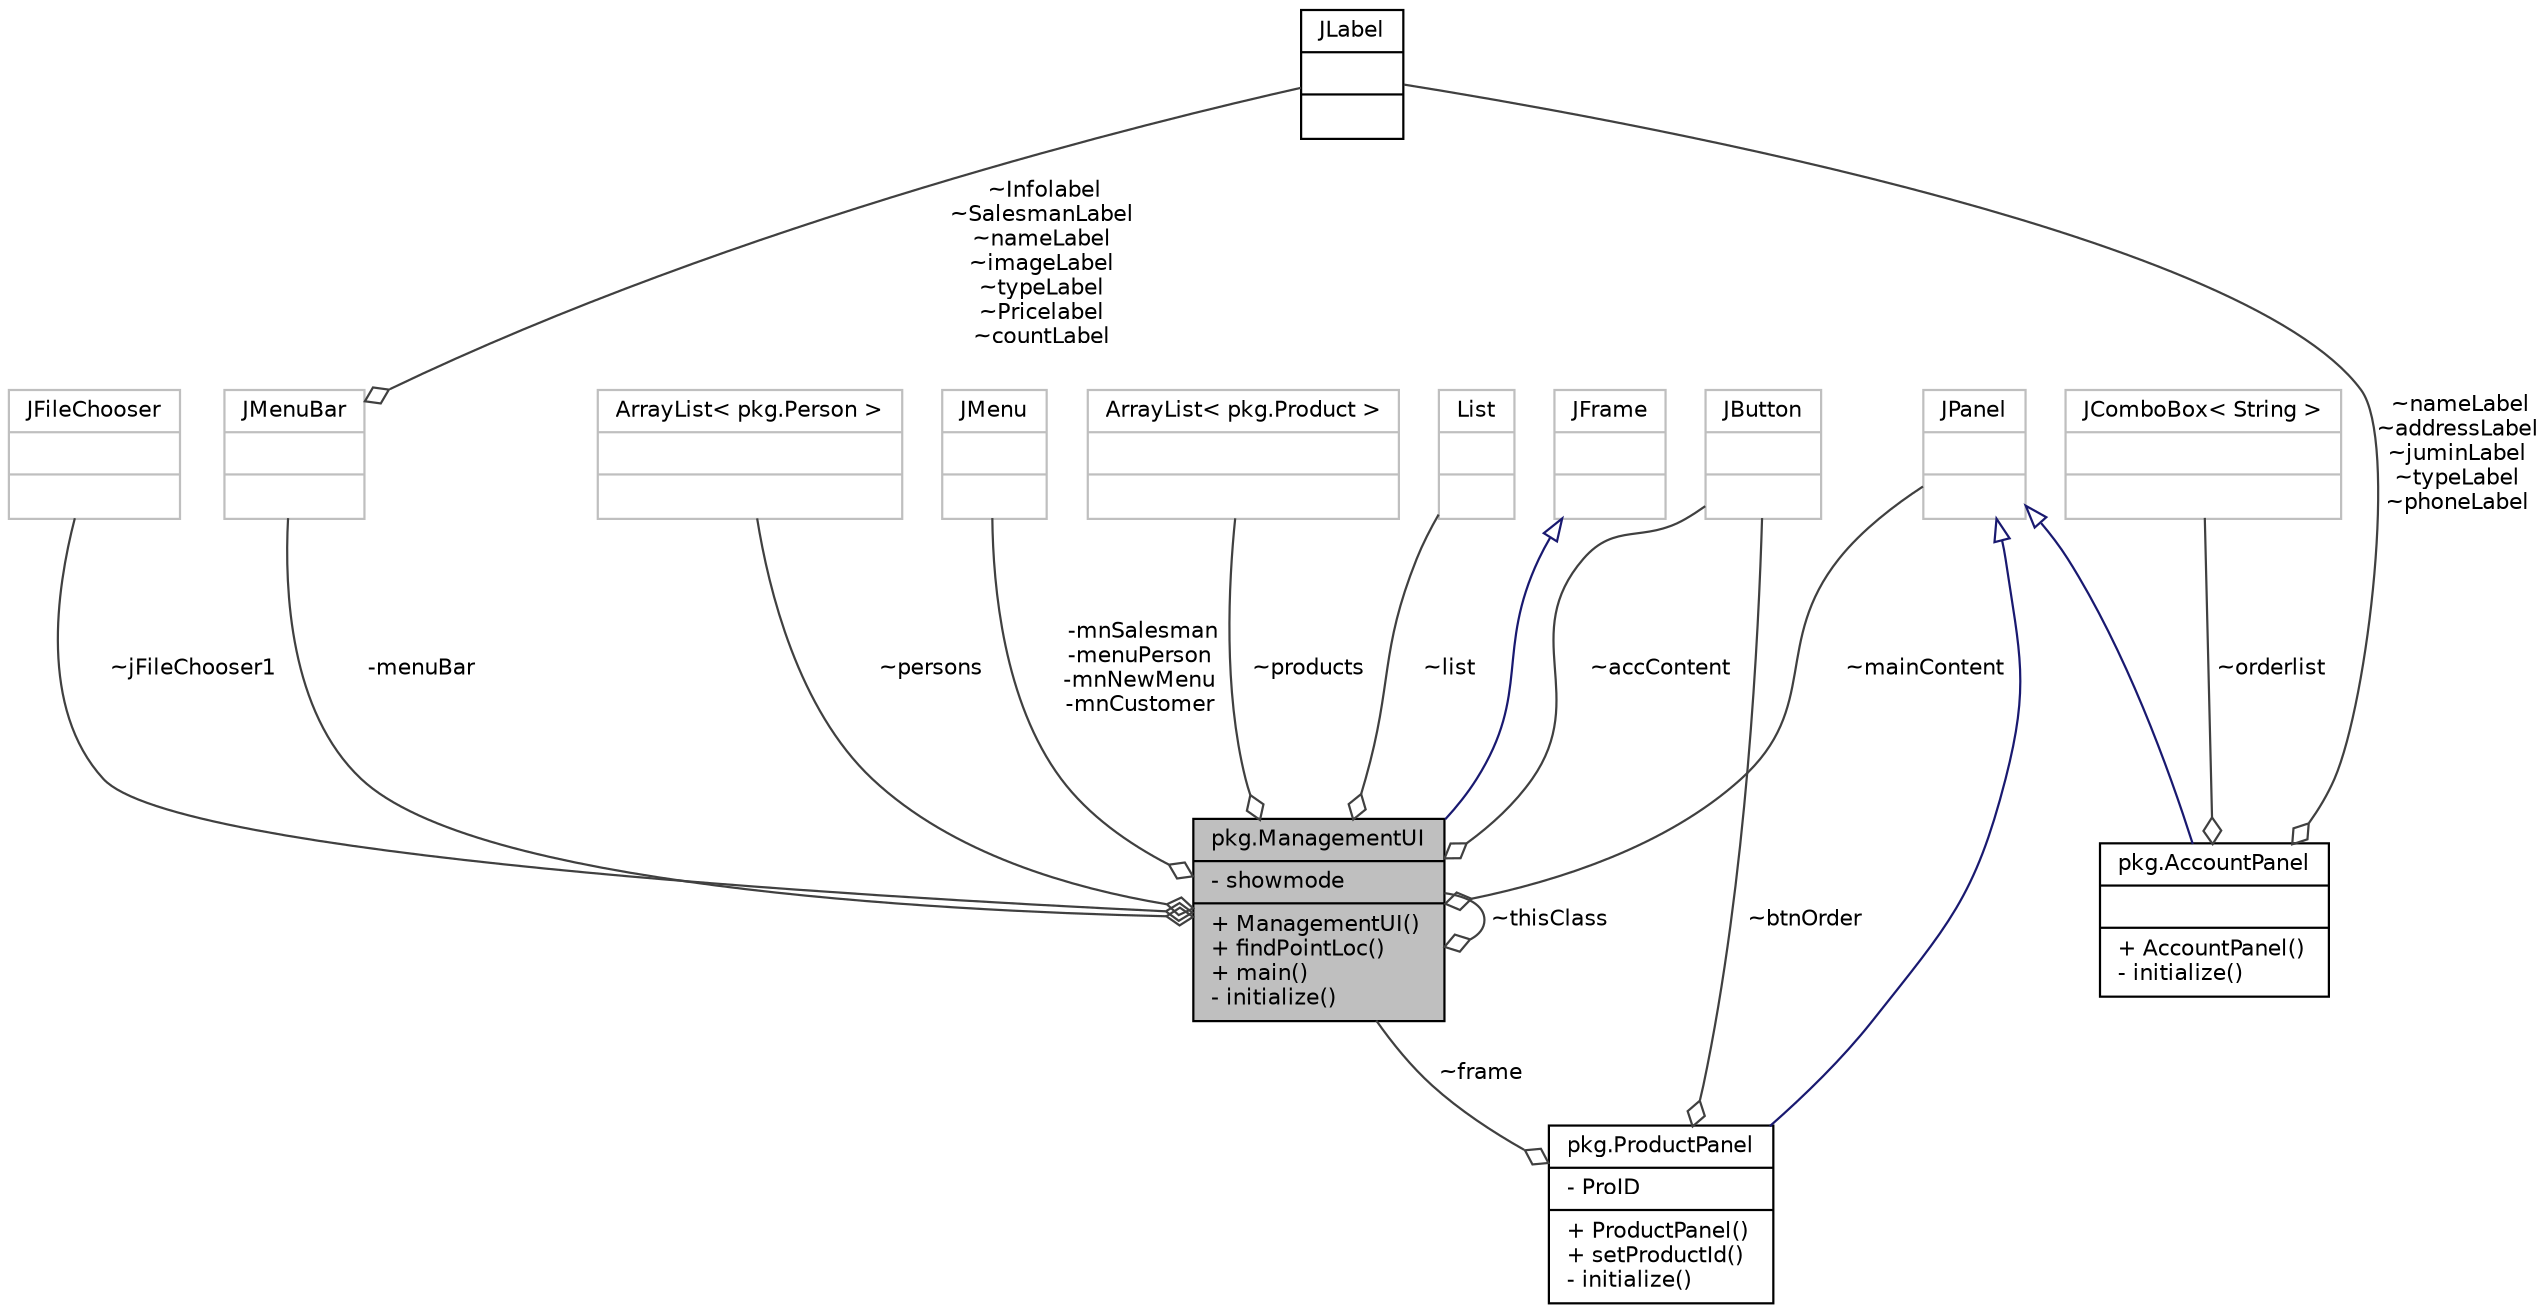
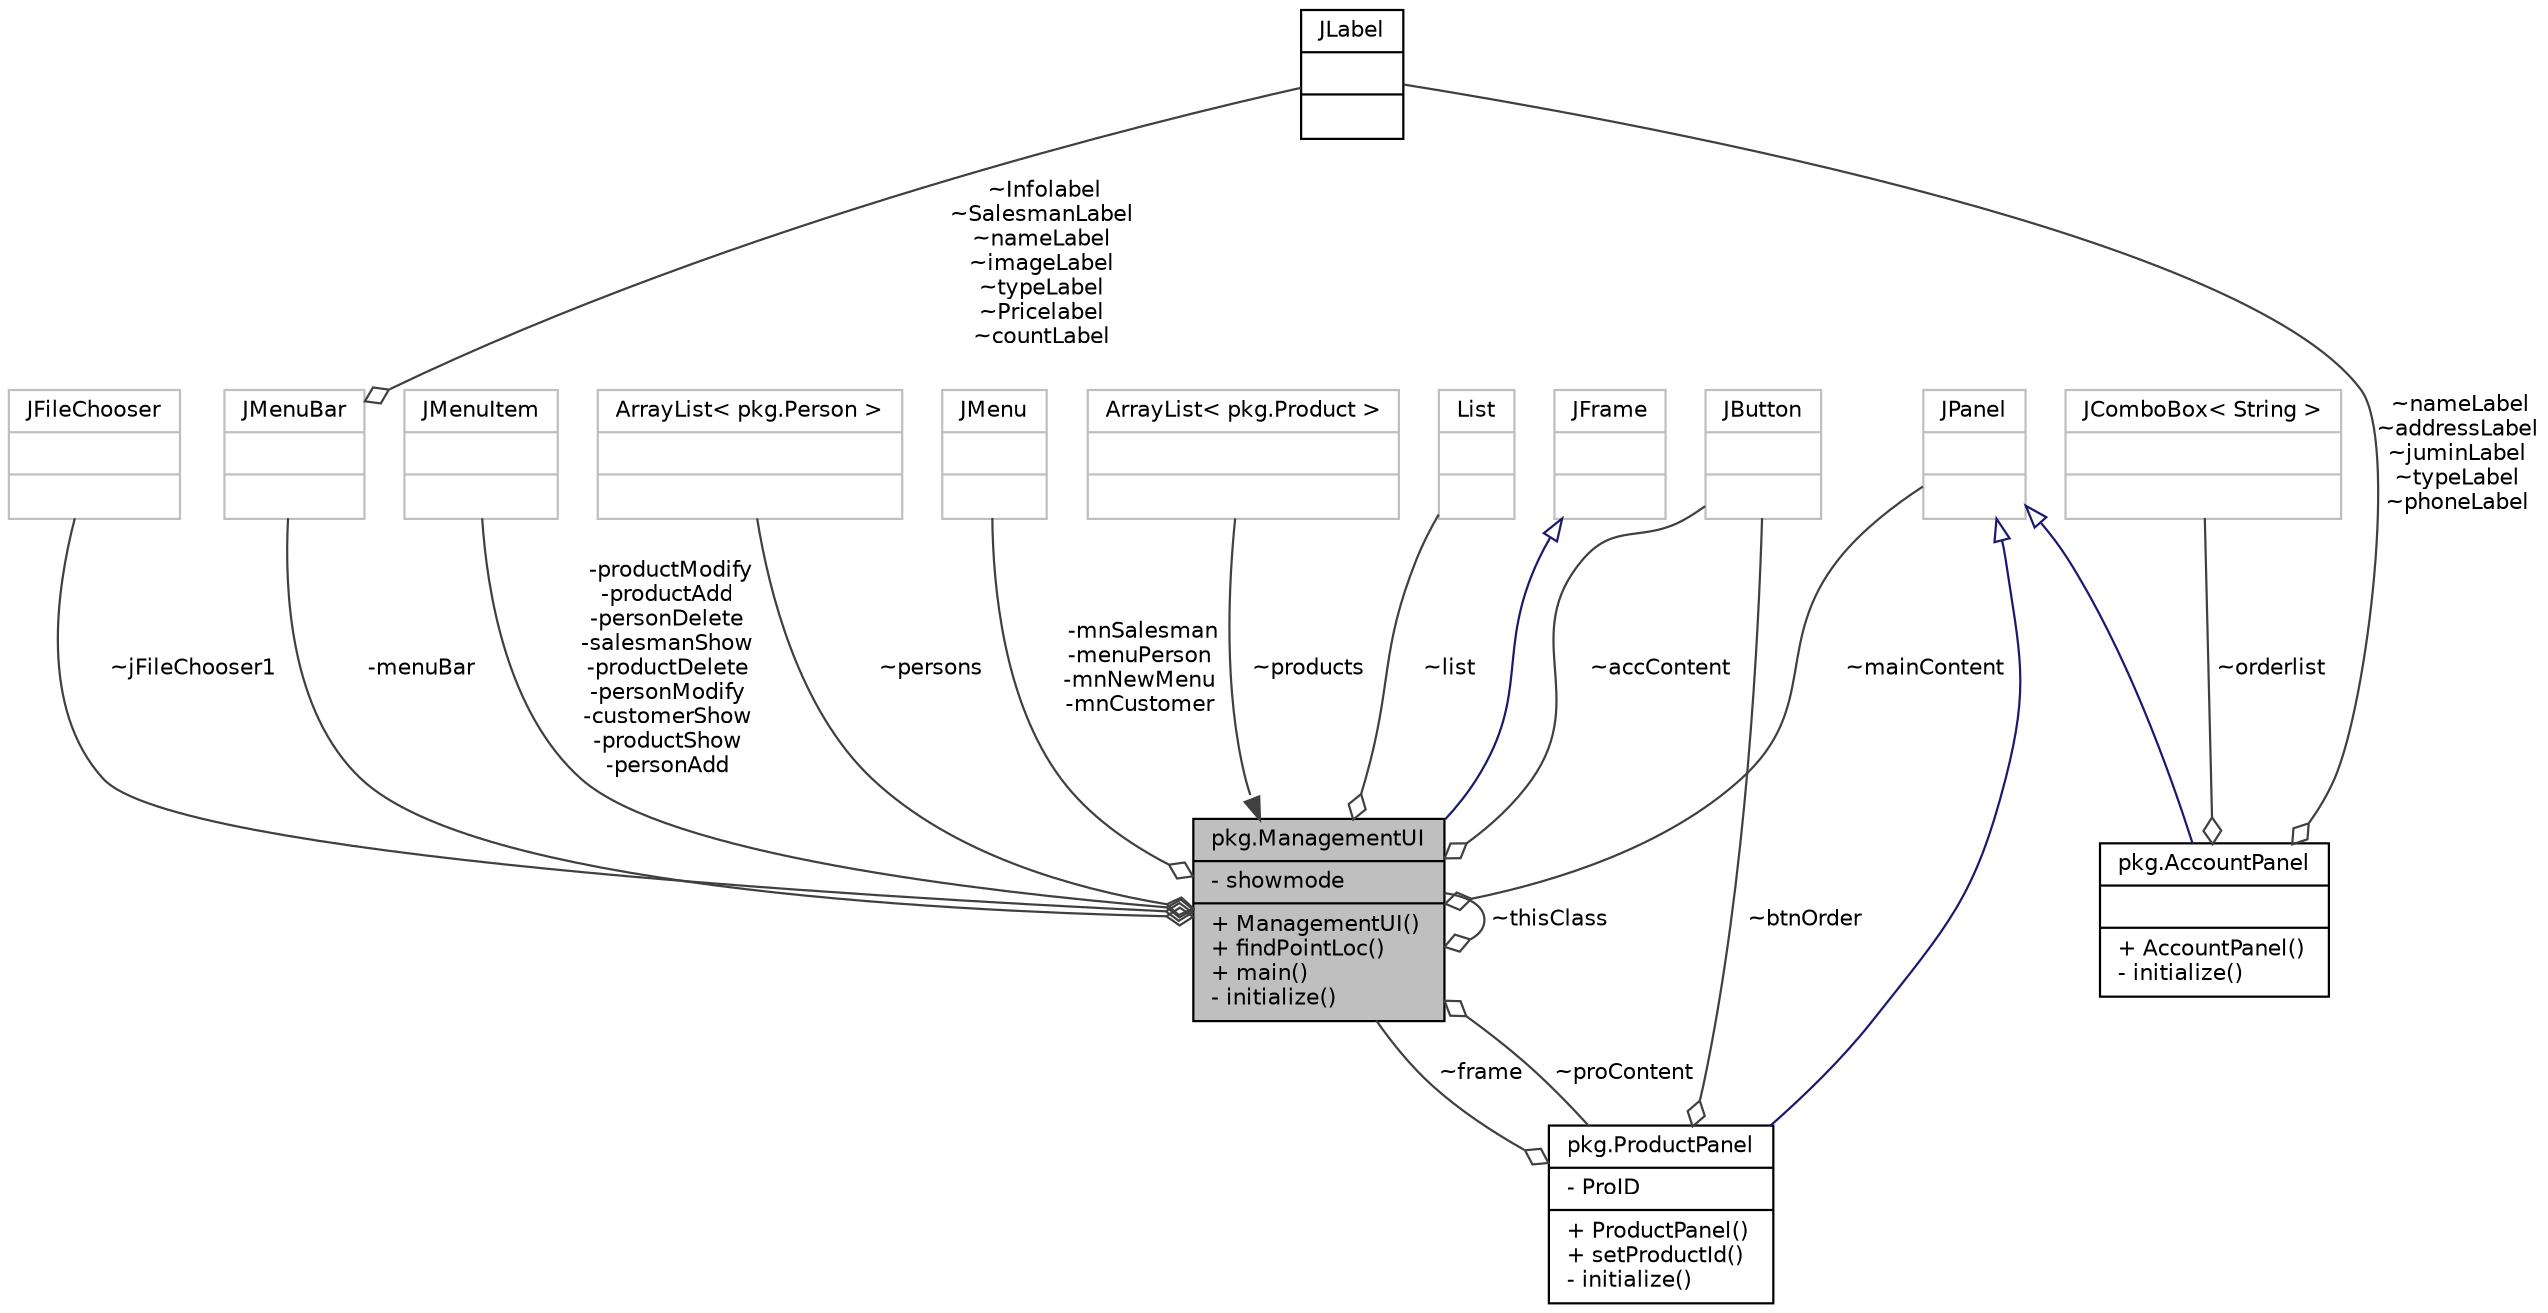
none -> (481, 454)
(1230, 658) -> (1230, 658)
none -> (1531, 1068)
